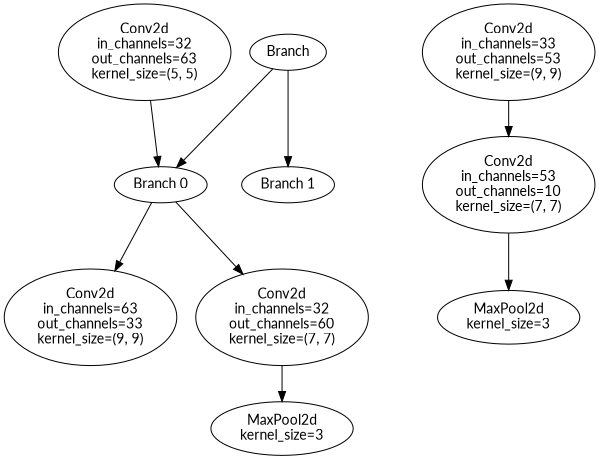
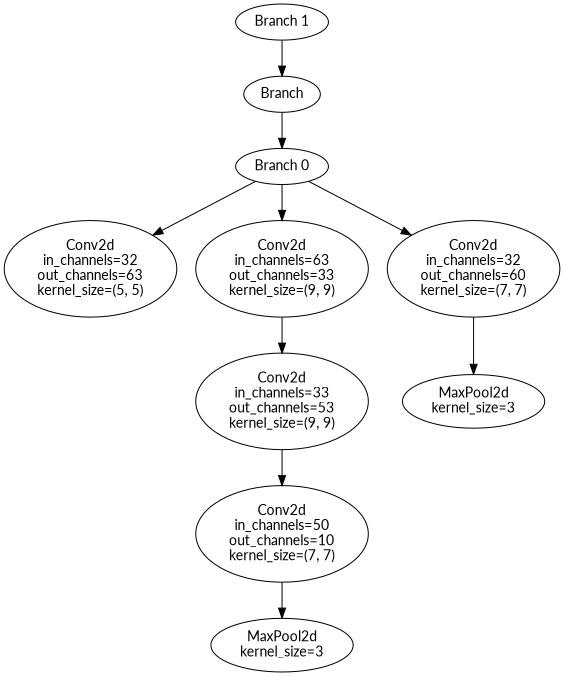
(288, 113) -> (282, 53)
(154, 128) -> (209, 206)
(509, 185) -> (282, 534)
none -> (282, 330)
